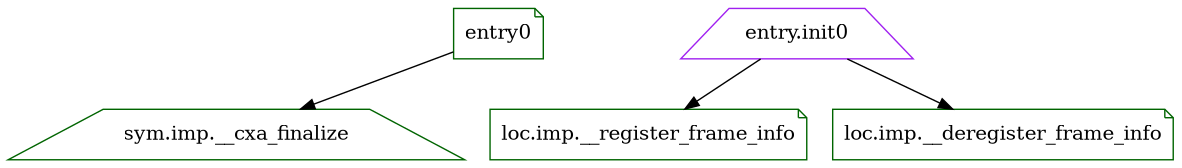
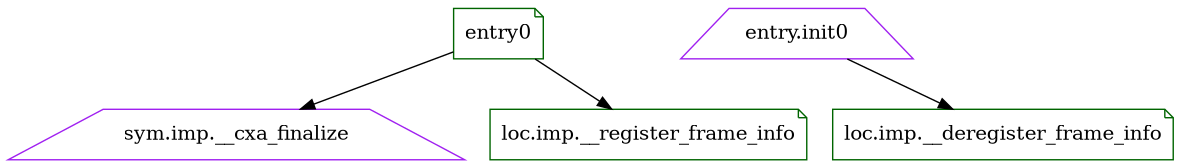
(729, 80) -> (567, 80)
(236, 135) -> (236, 135)
